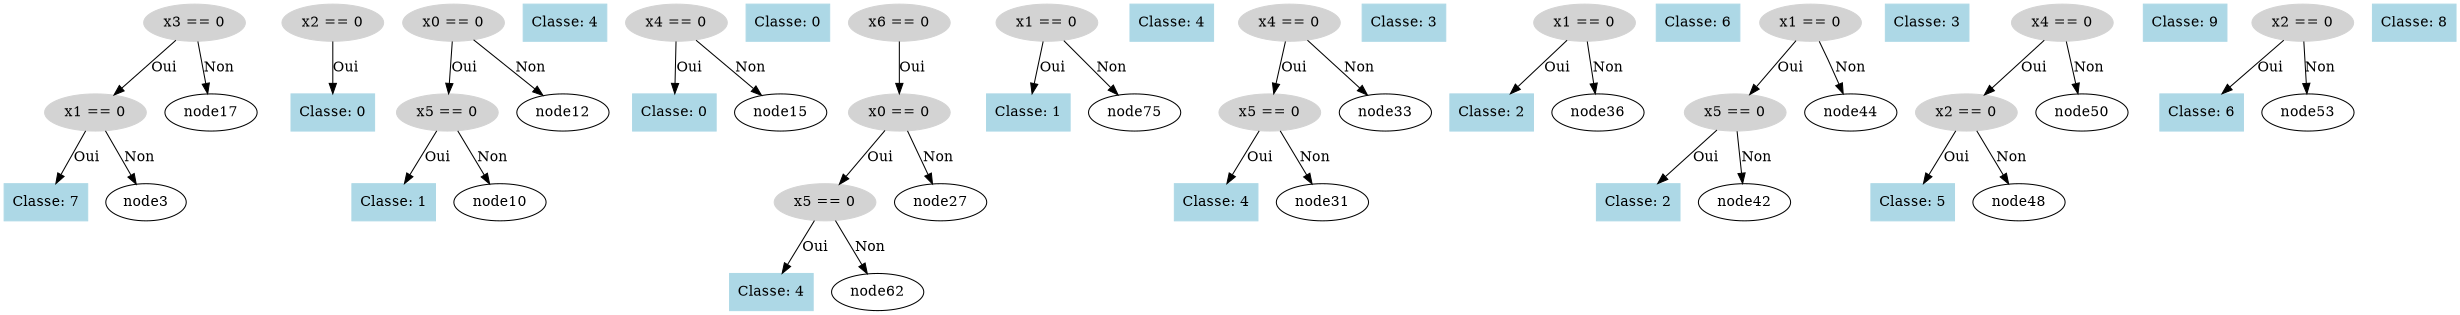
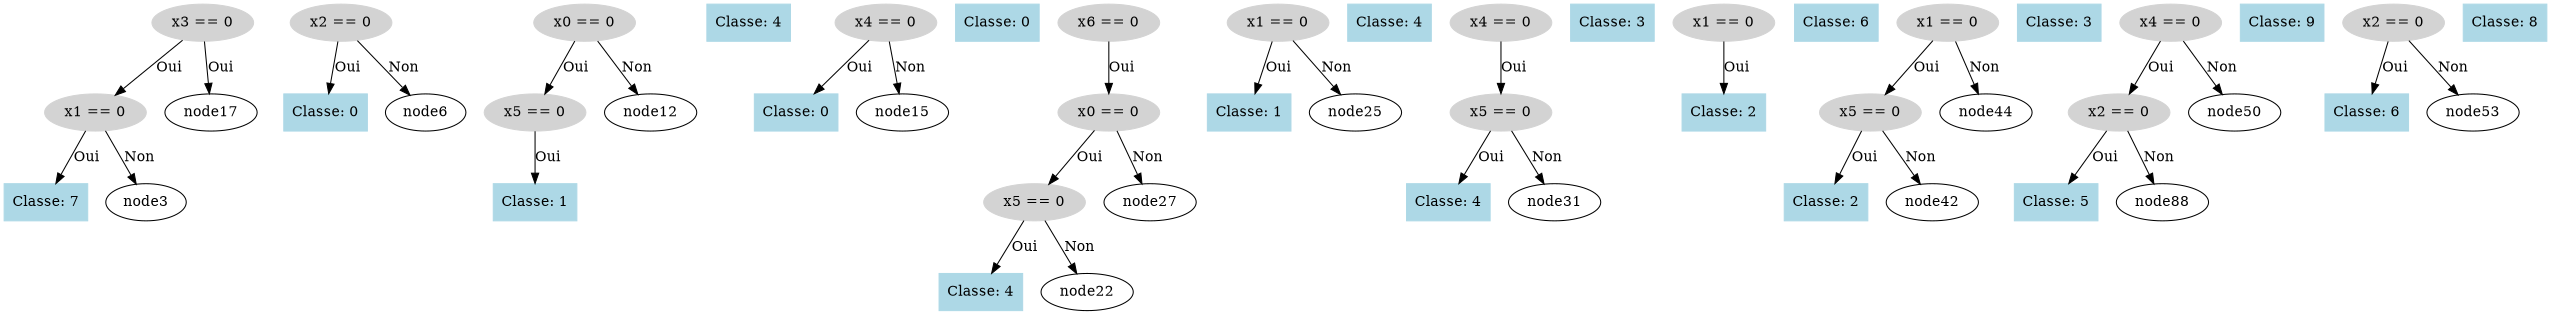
(219, 68) -> (221, 68)
none -> (426, 112)
(1135, 112) -> (1355, 112)
(1385, 112) -> none
(1598, 112) -> none
(500, 202) -> none
(2019, 202) -> (2162, 202)
(878, 292) -> (1087, 292)
